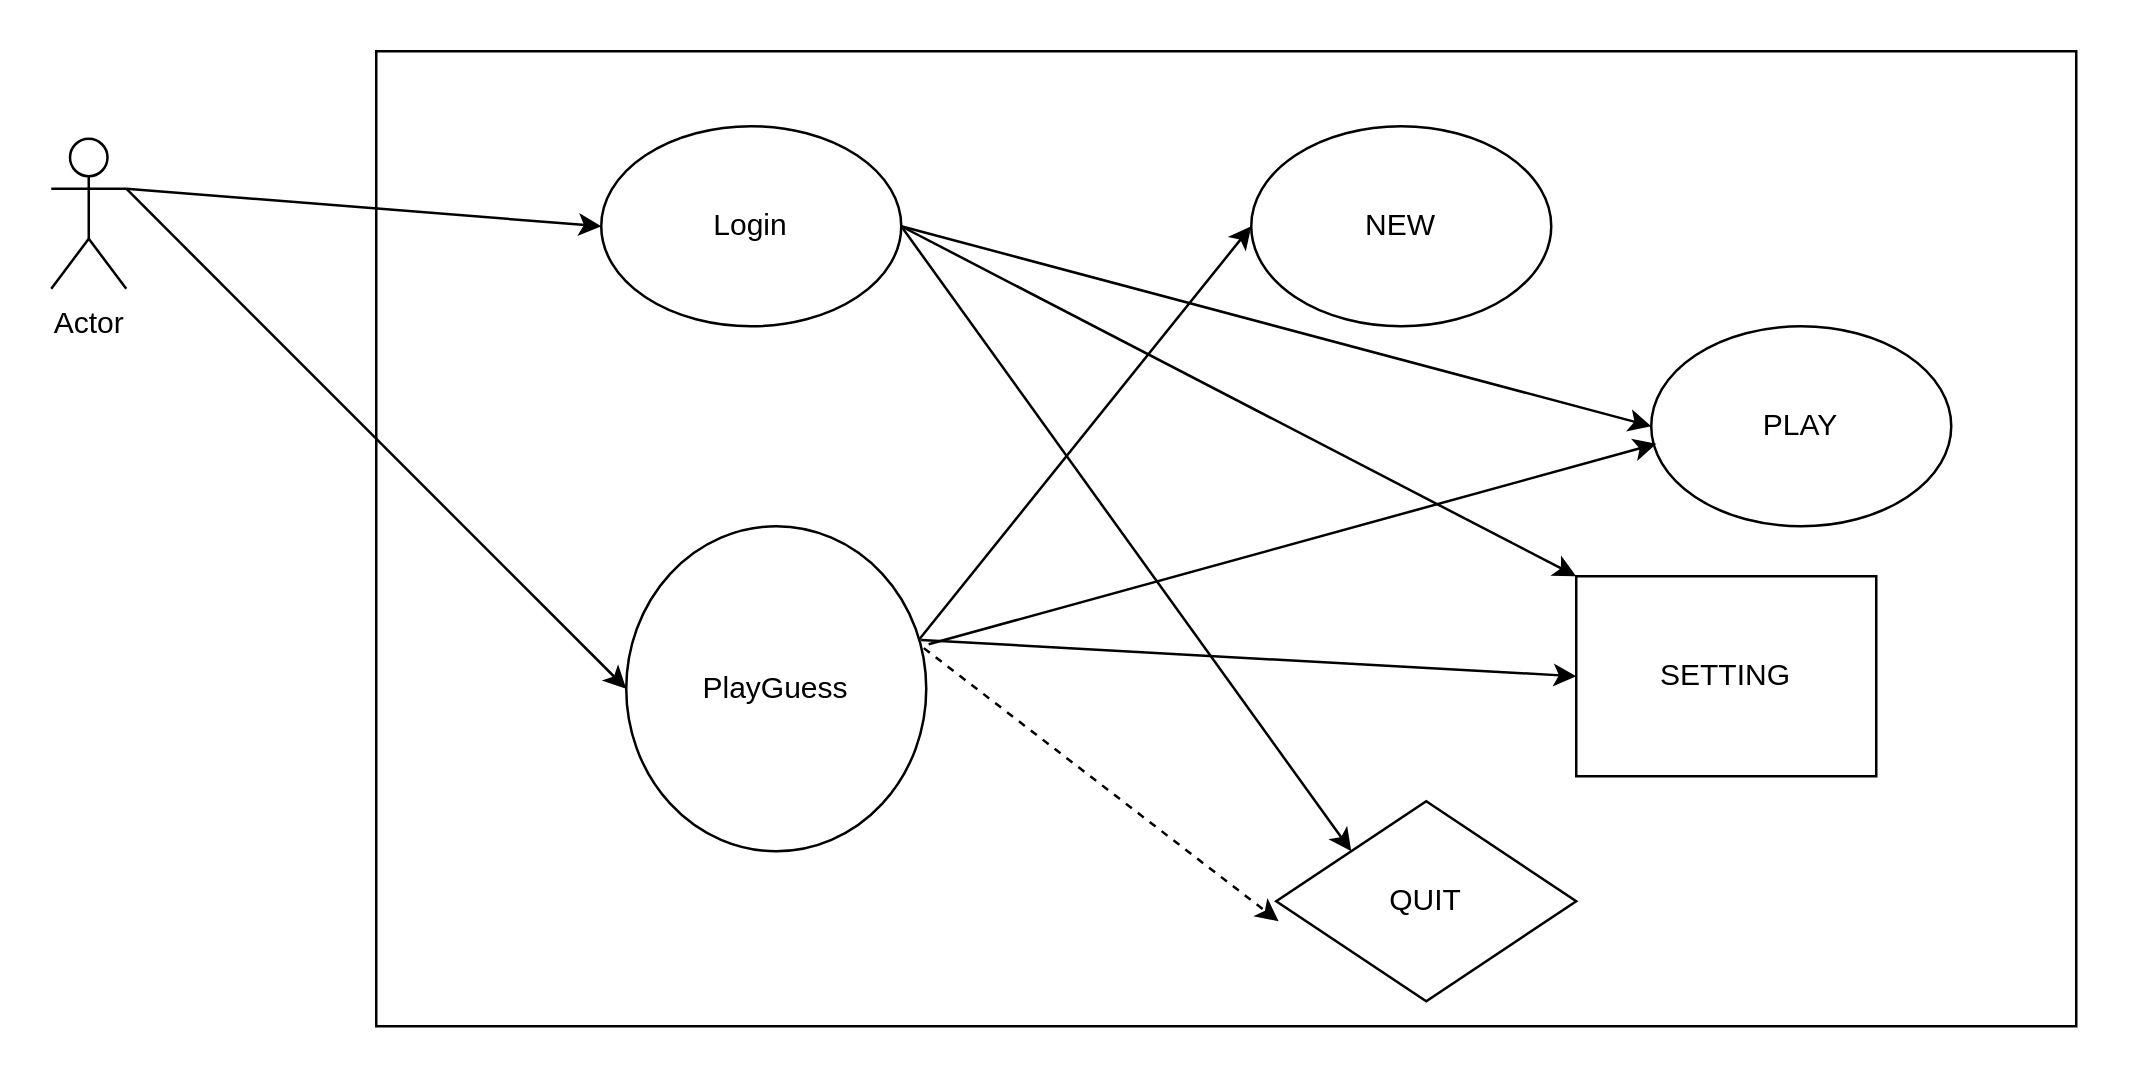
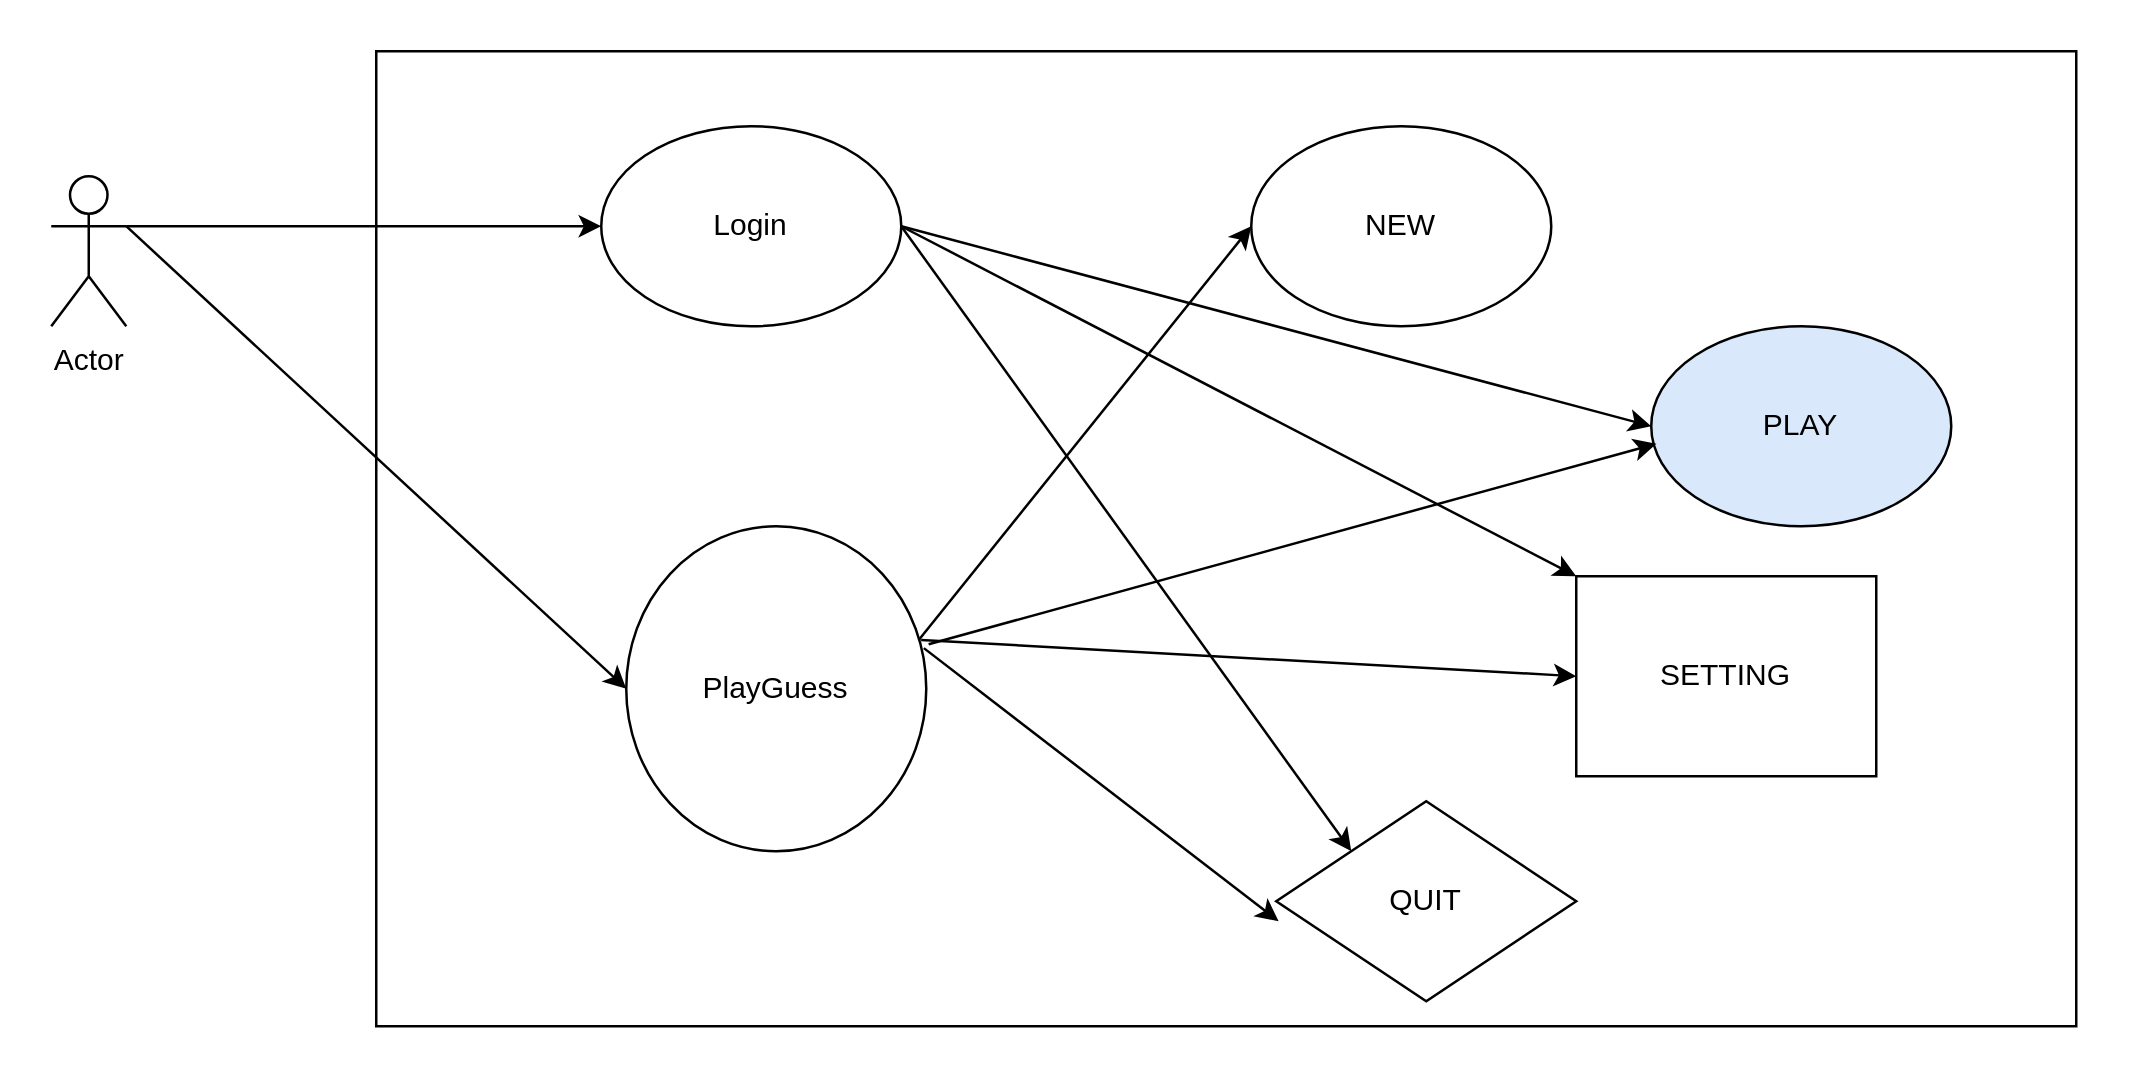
(89, 214) -> (89, 251)
(1801, 426) -> (1801, 426)
(1096, 781) -> (1096, 781)
